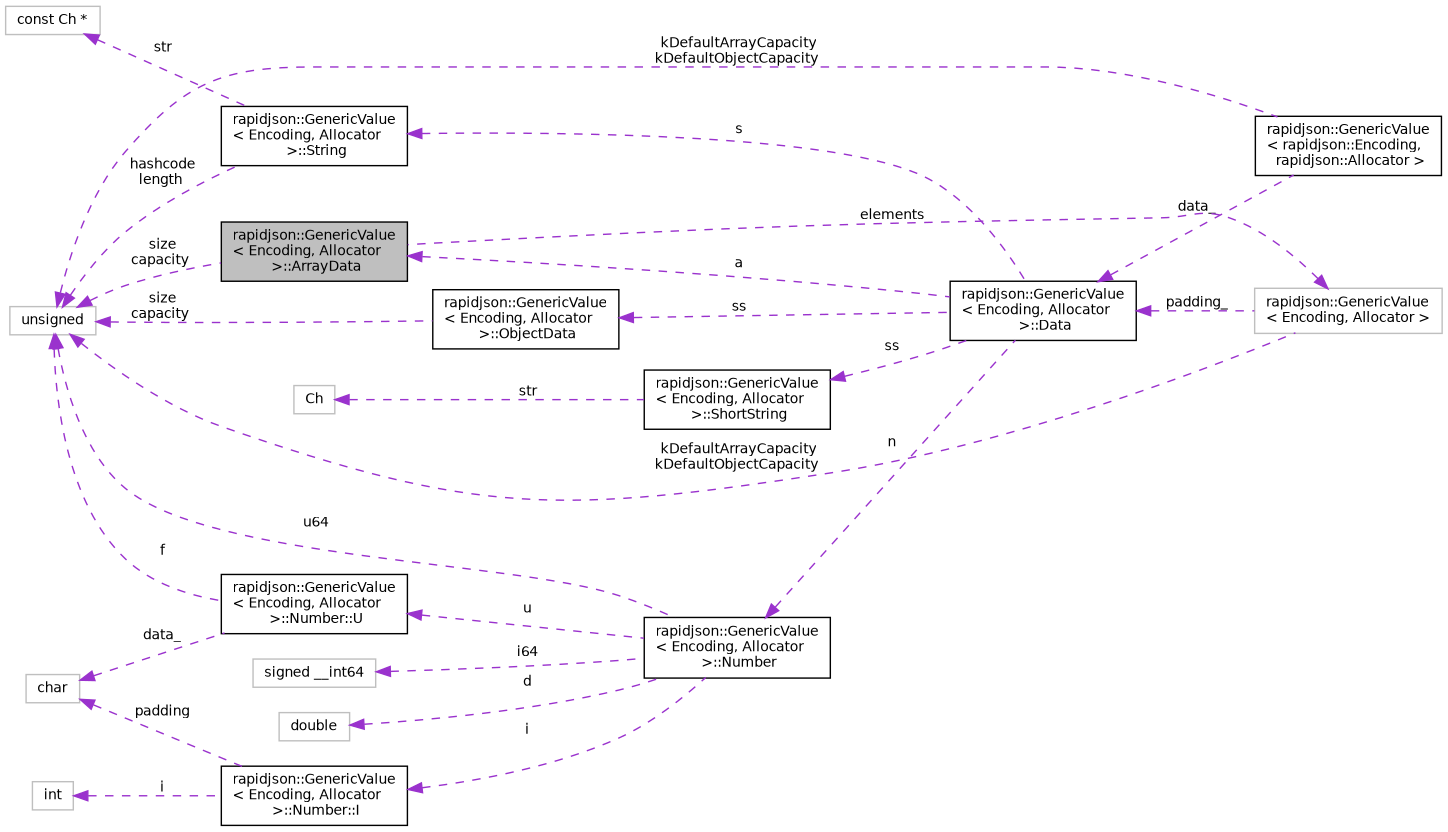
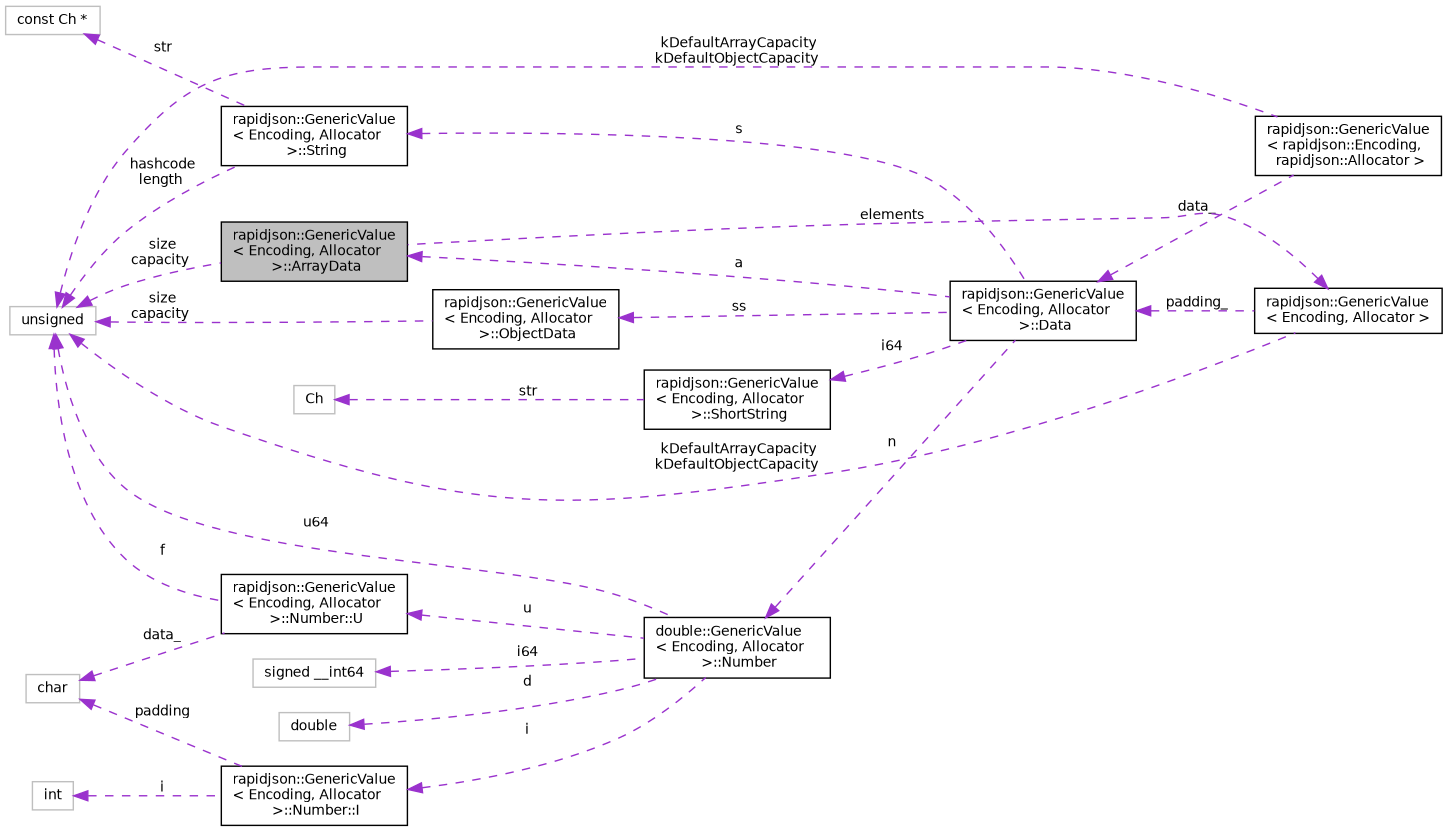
(1348, 311) -> (1348, 311)
(890, 347) -> (890, 347)
(737, 648) -> (737, 648)
